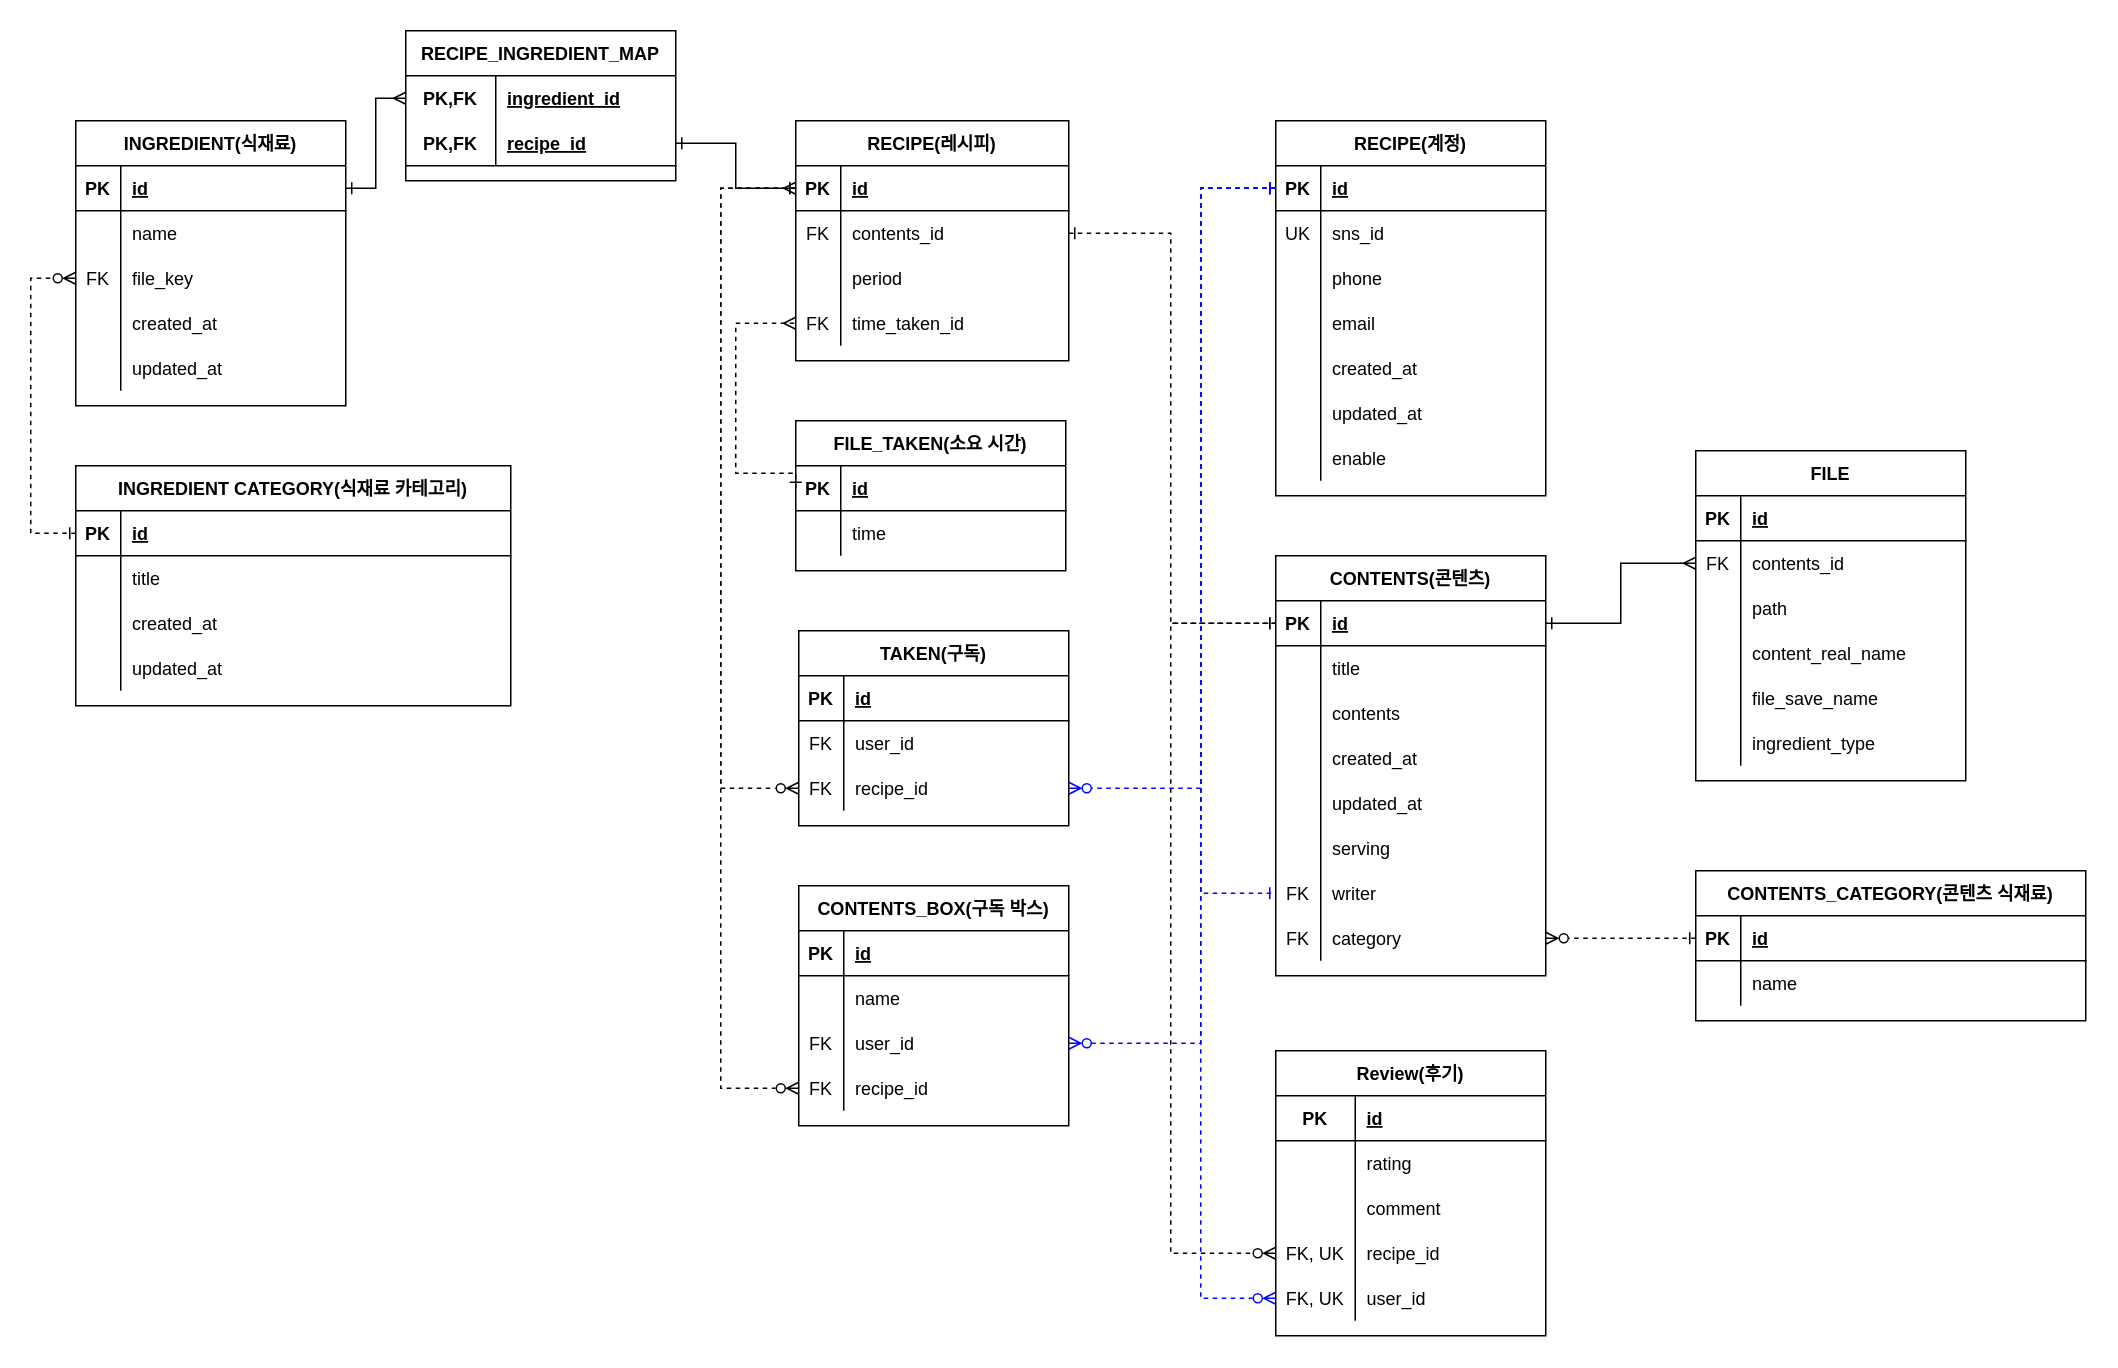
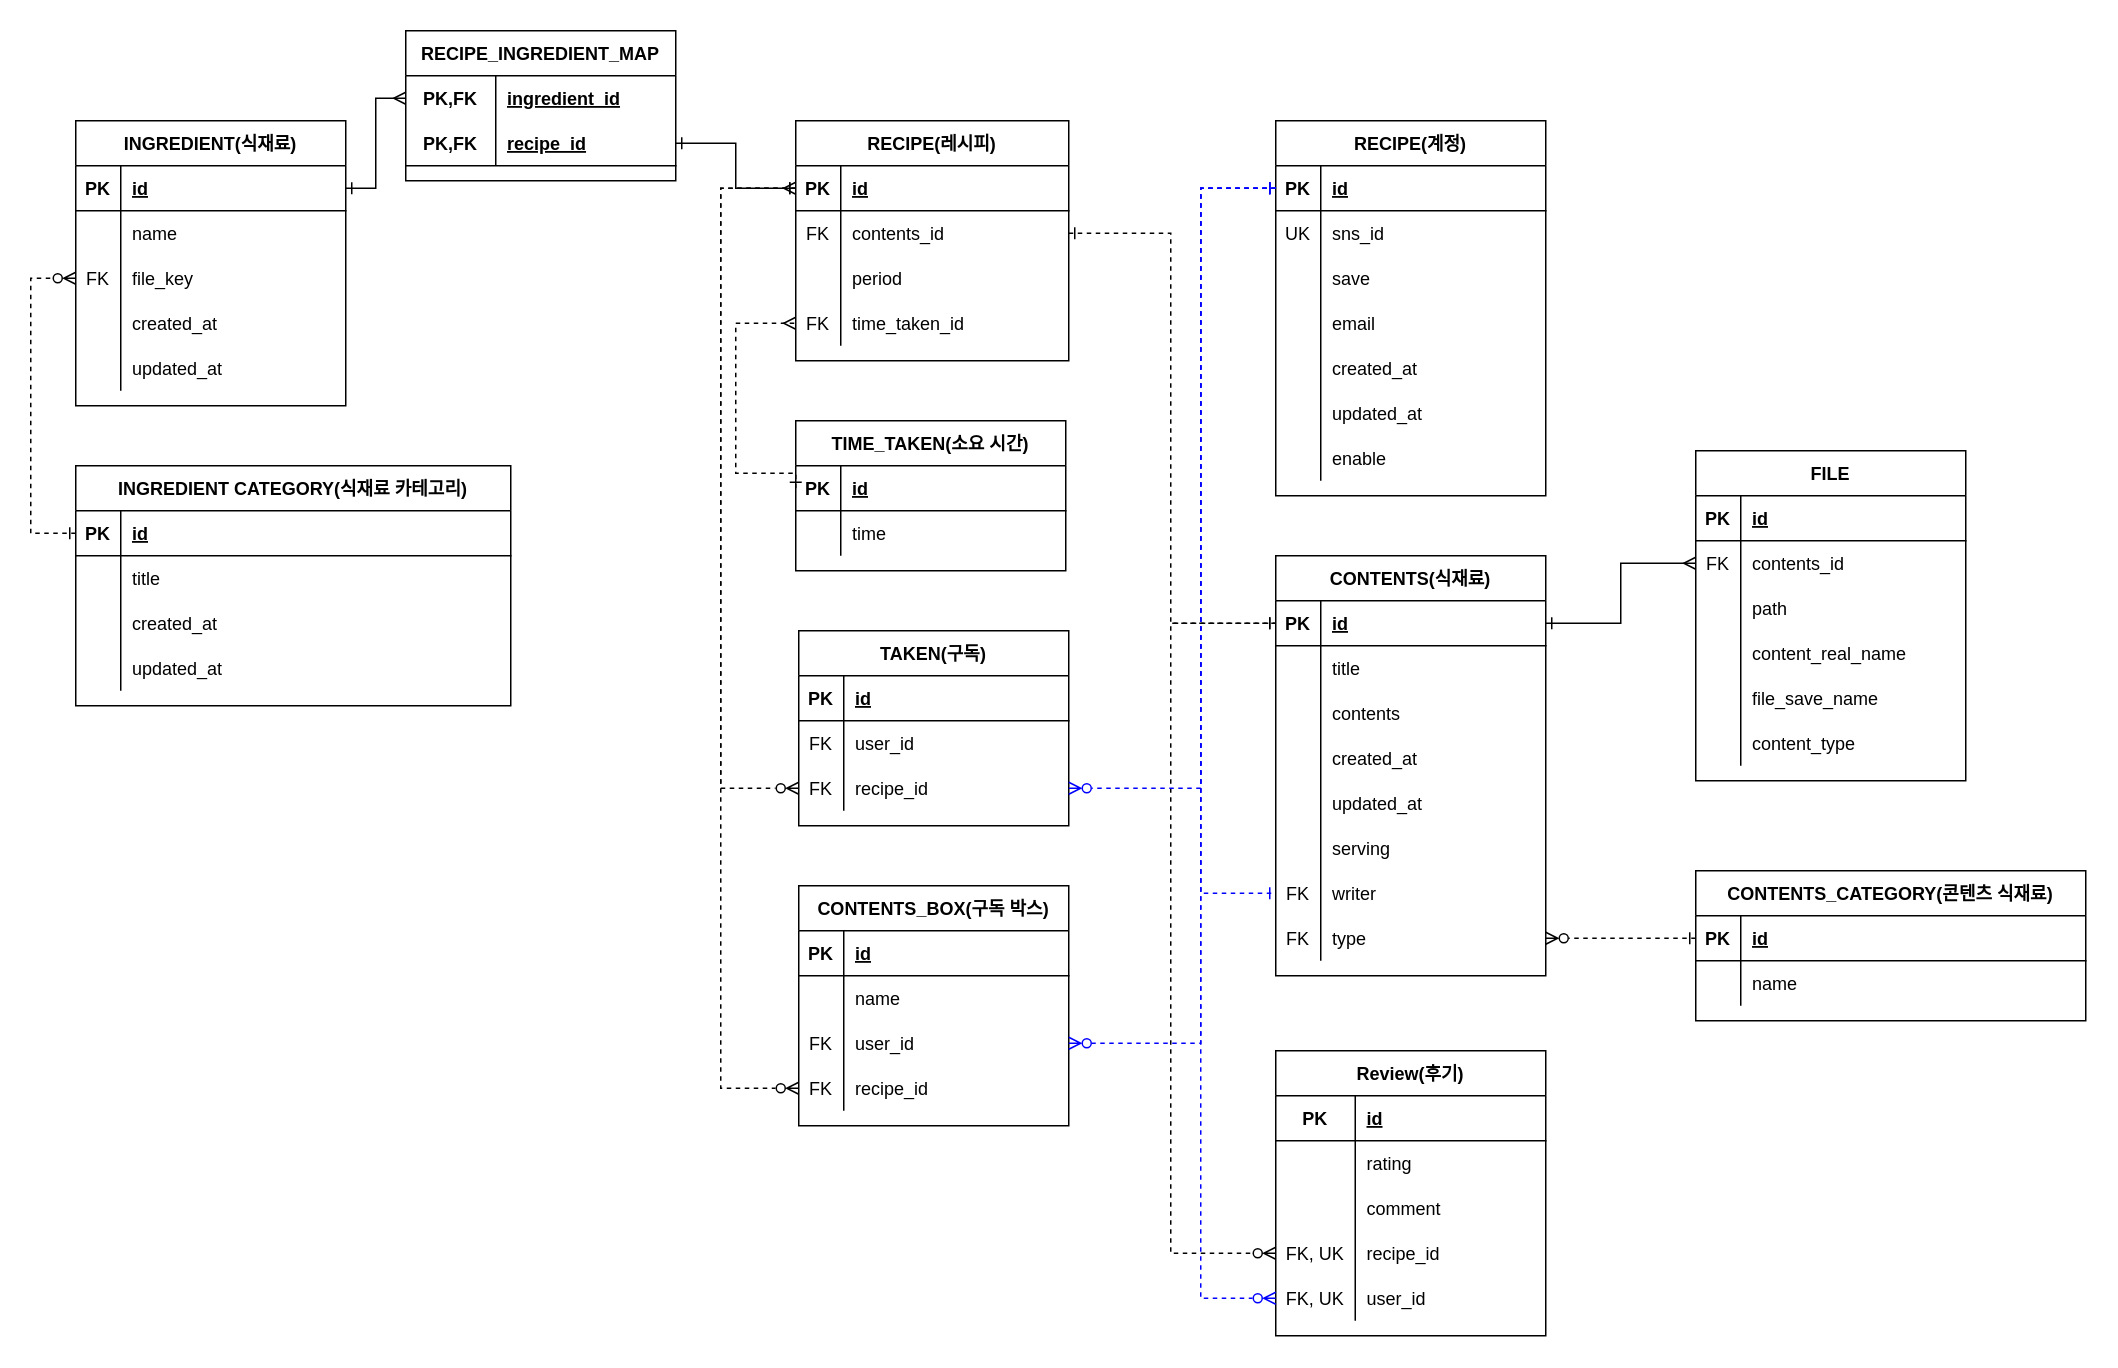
(1357, 279) -> (1352, 279)
(930, 444) -> (930, 444)
(1410, 579) -> (1410, 579)
(1823, 744) -> (1812, 744)
(1372, 939) -> (1352, 939)
